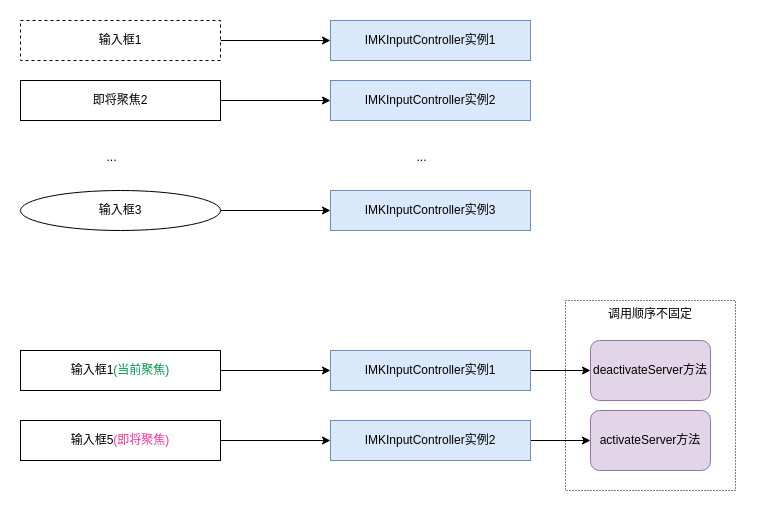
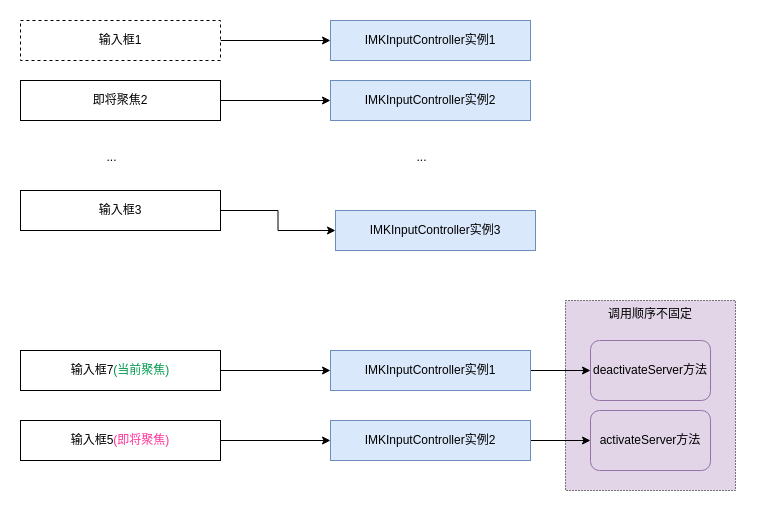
(121, 211) -> (121, 211)
(431, 211) -> (436, 231)
(651, 315) -> (651, 315)
(121, 371) -> (121, 371)
